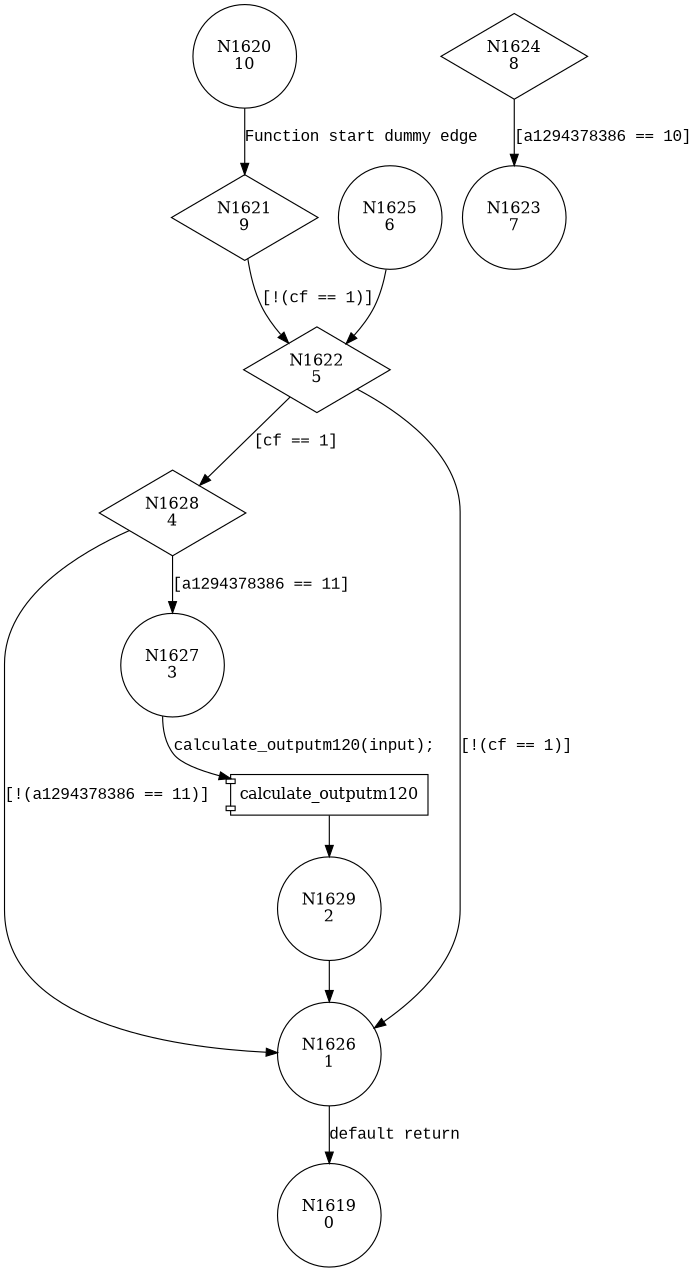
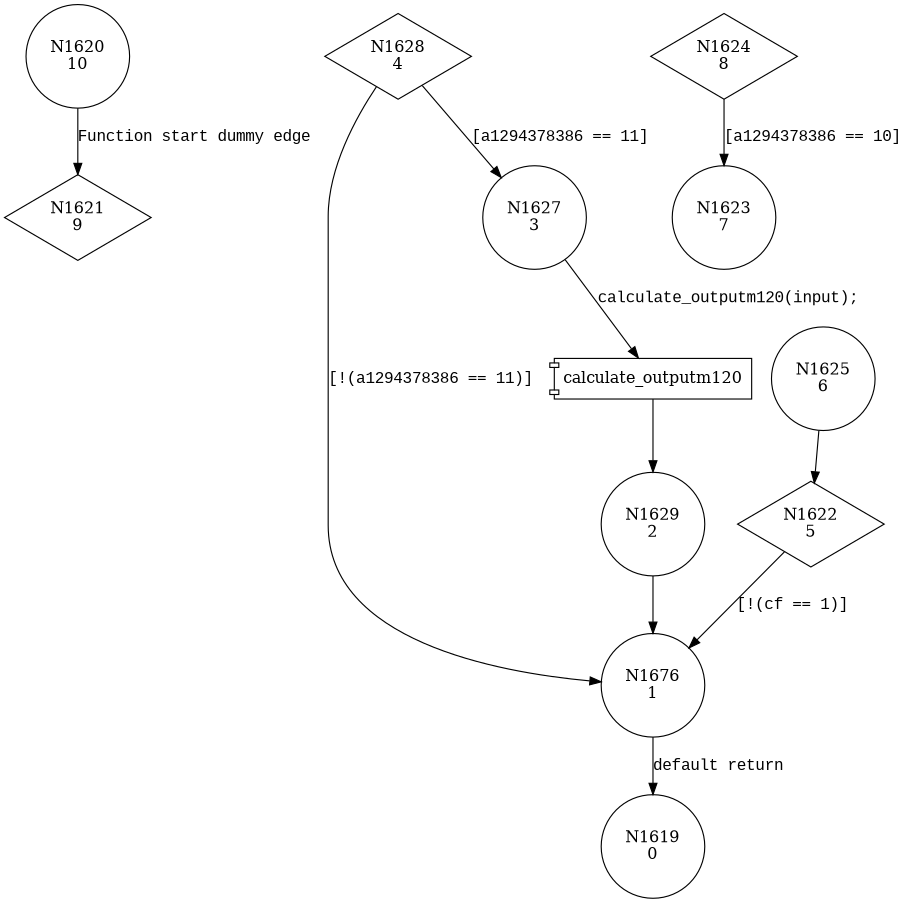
(258, 299) -> none
(249, 437) -> none
(329, 1054) -> (653, 685)
